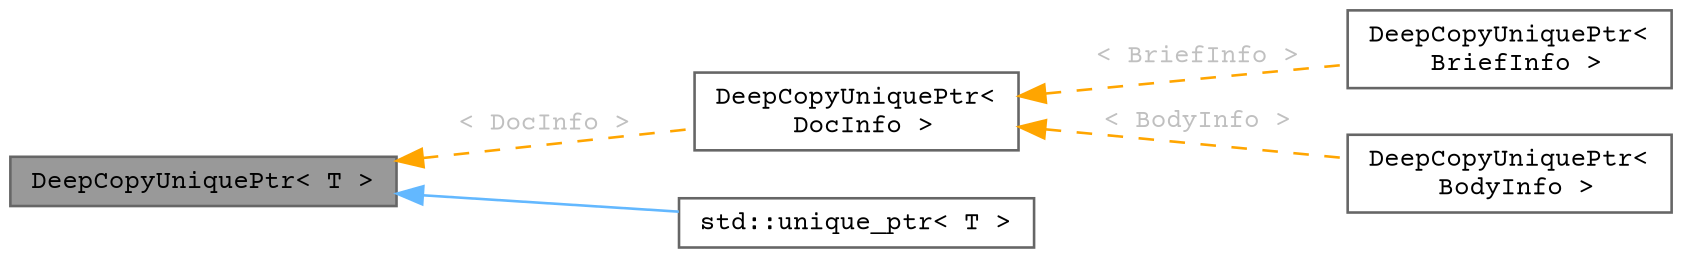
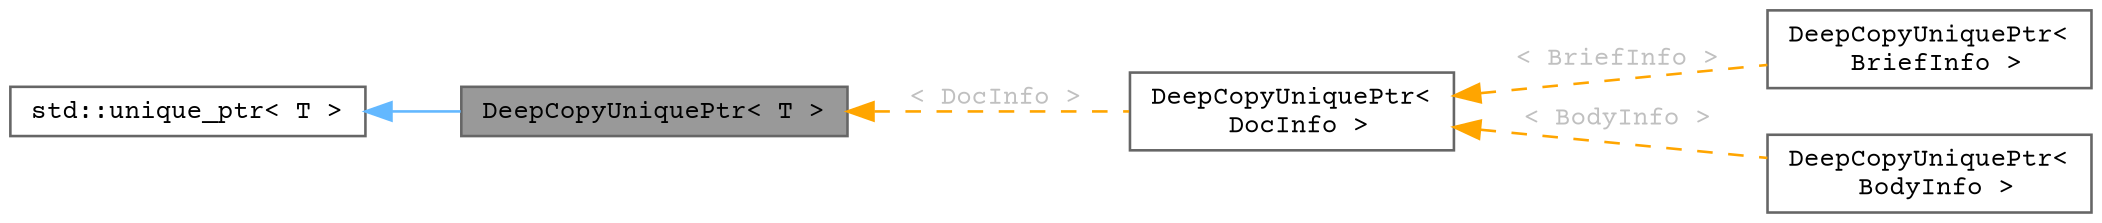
(551, 204) -> (426, 111)
